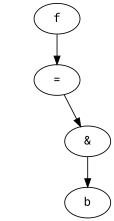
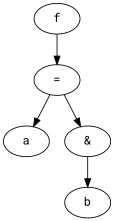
none -> (26, 141)
